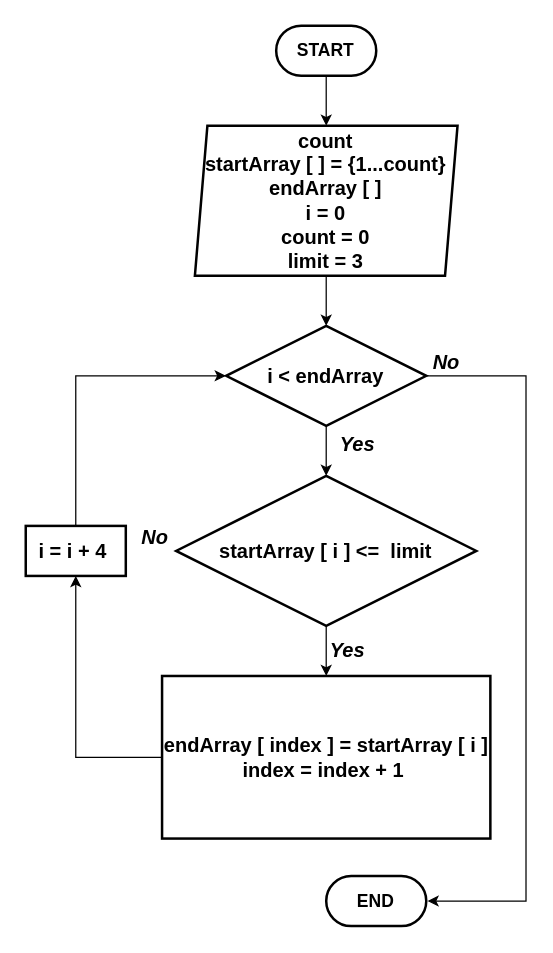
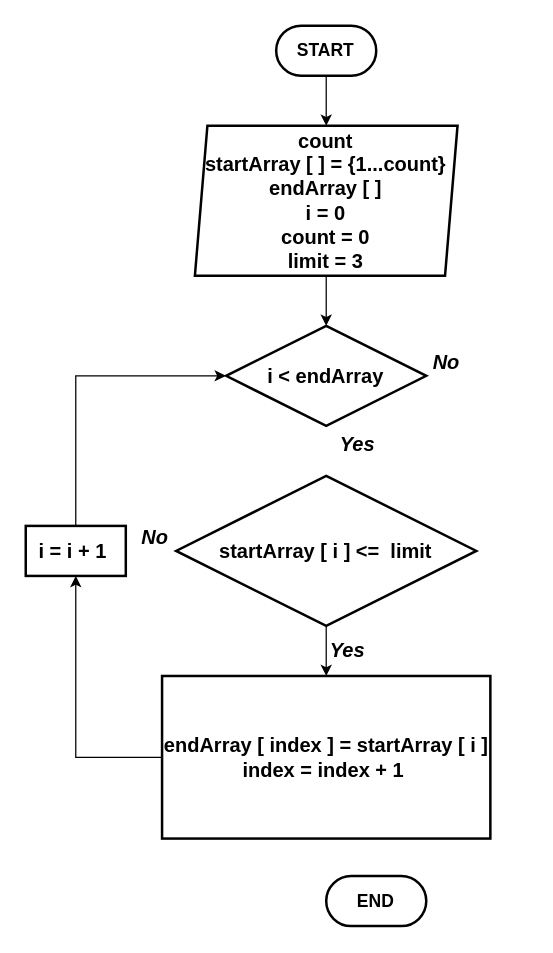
(326, 447) -> none
(76, 551) -> (76, 551)
(526, 634) -> none
